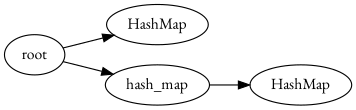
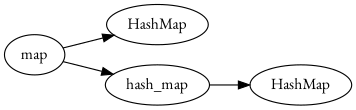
(35, 55) -> (35, 55)
